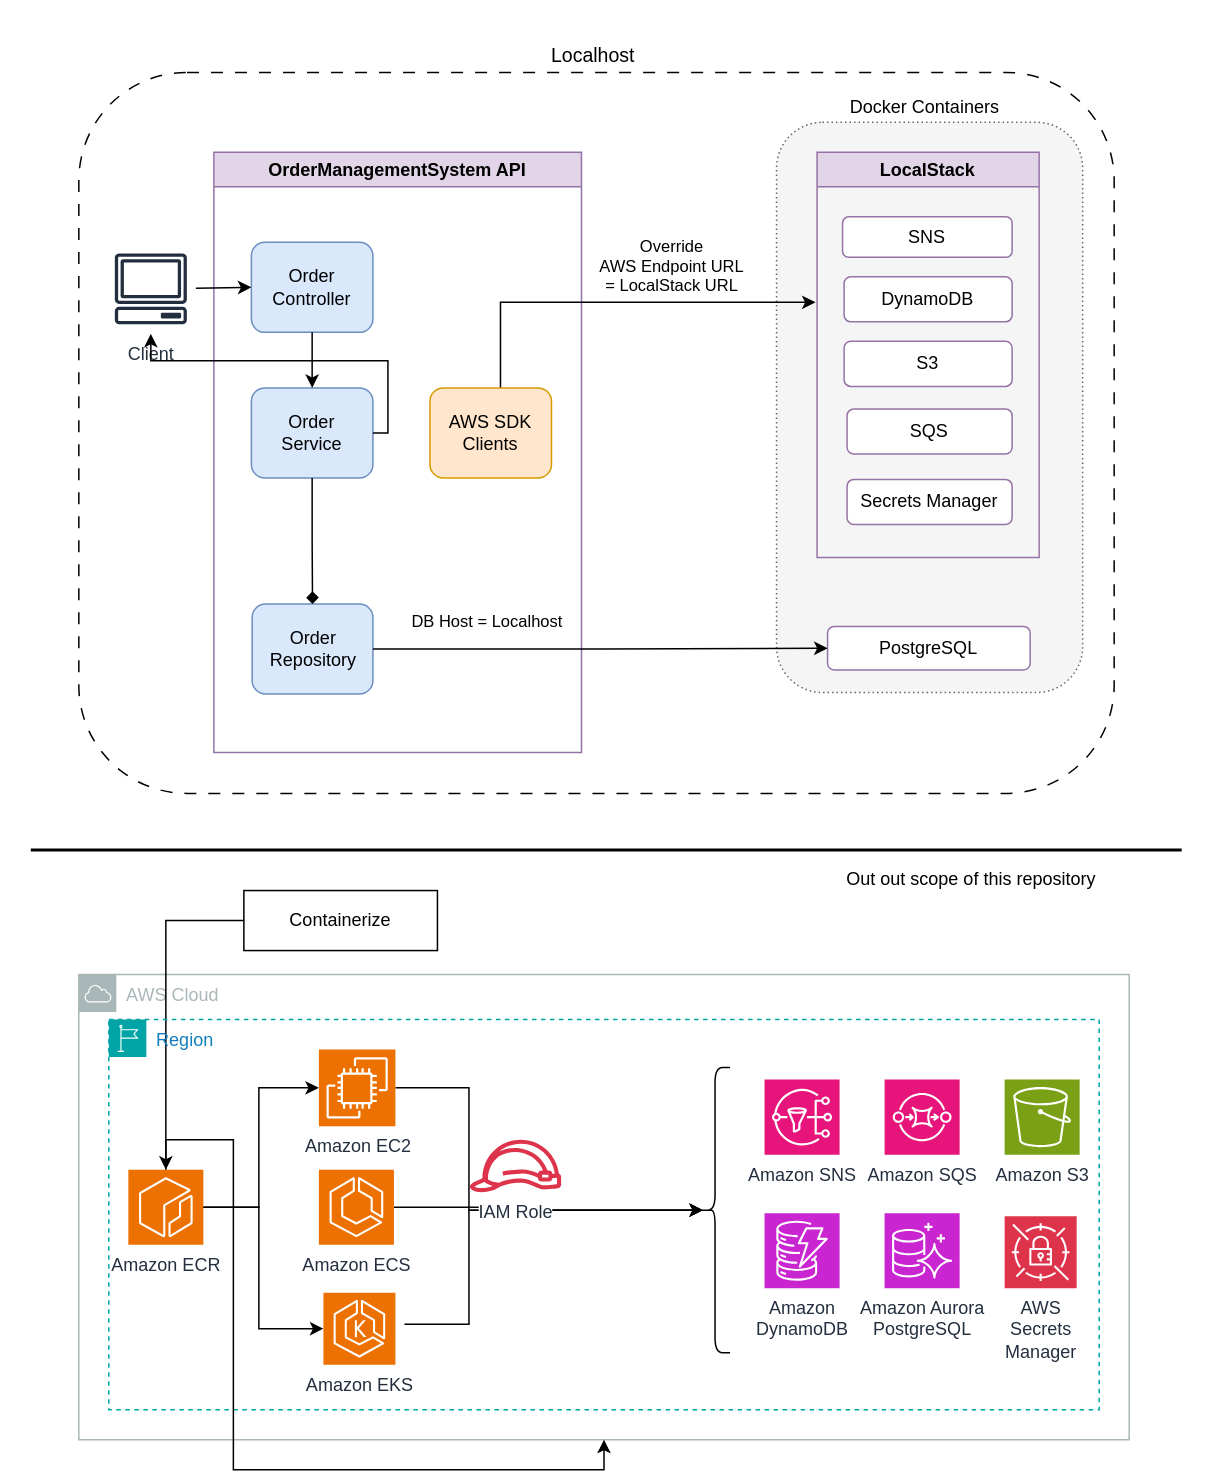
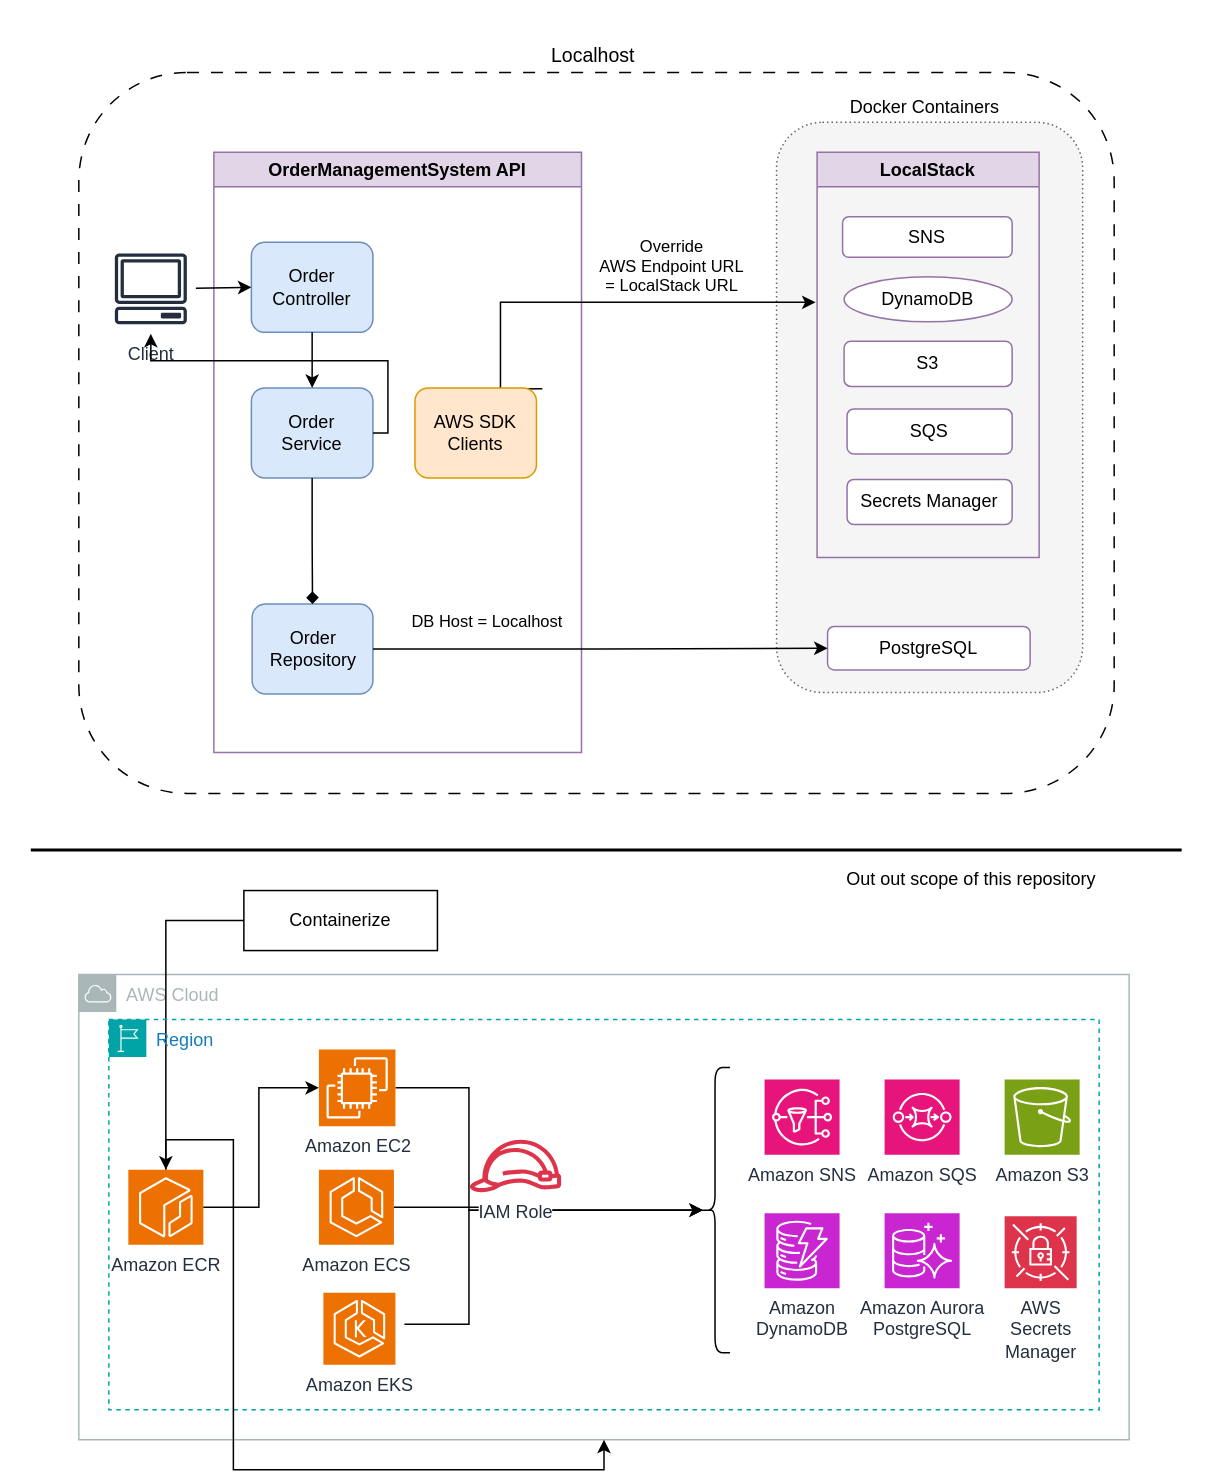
(928, 299) -> (928, 299)
(491, 433) -> (476, 433)
(259, 1294) -> none
